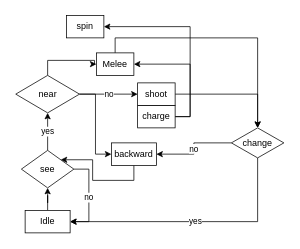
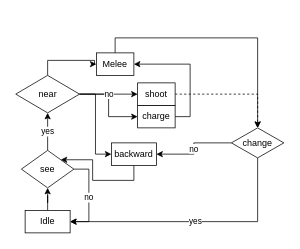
(85, 27) -> none
(150, 27) -> none
(214, 94) -> (214, 94)
none -> (111, 117)
